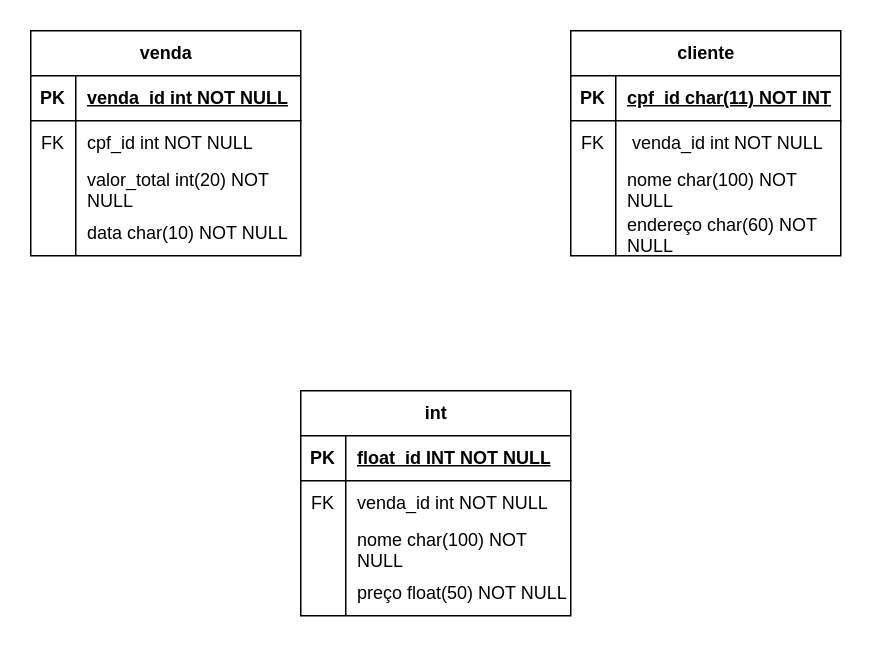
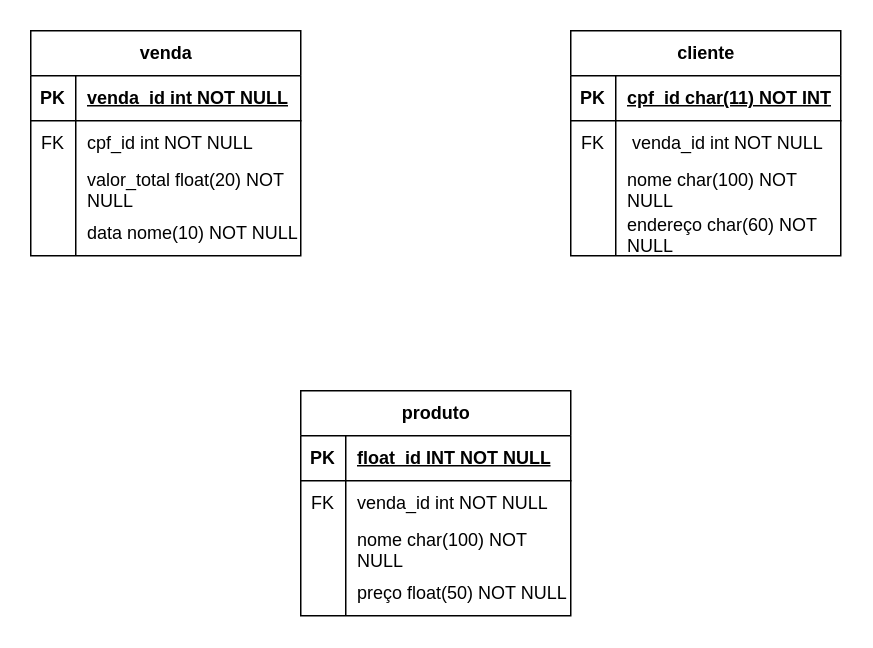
(194, 188) -> (194, 188)
(192, 233) -> (192, 233)
(437, 413) -> (437, 413)
